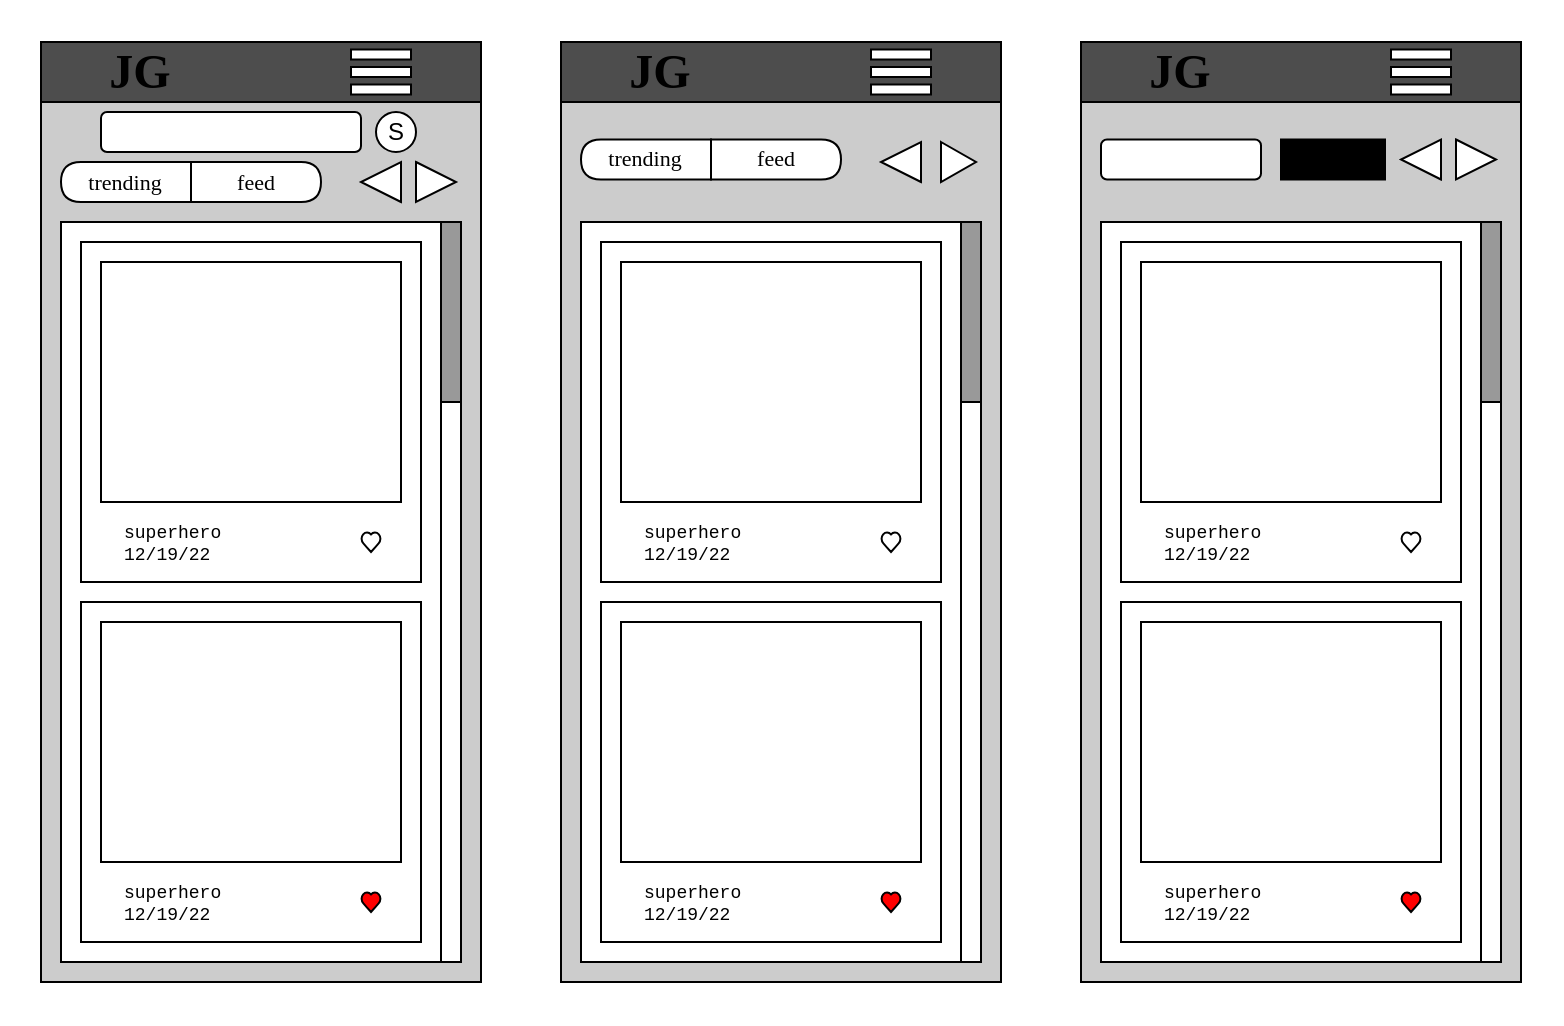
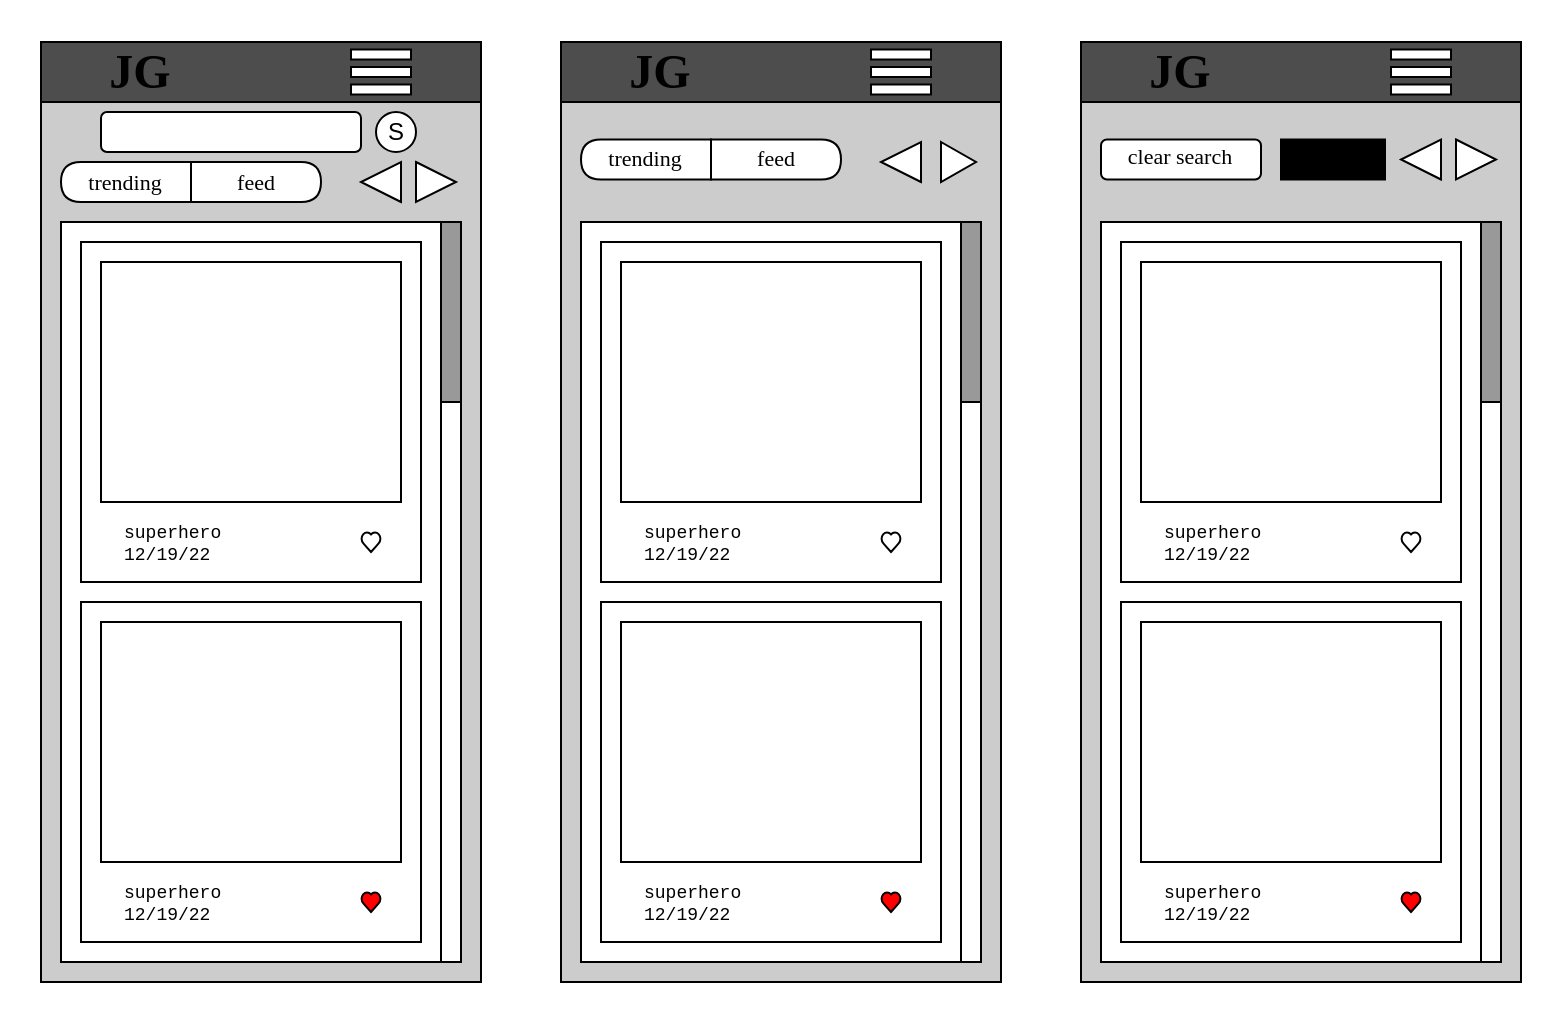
none -> (1181, 157)
